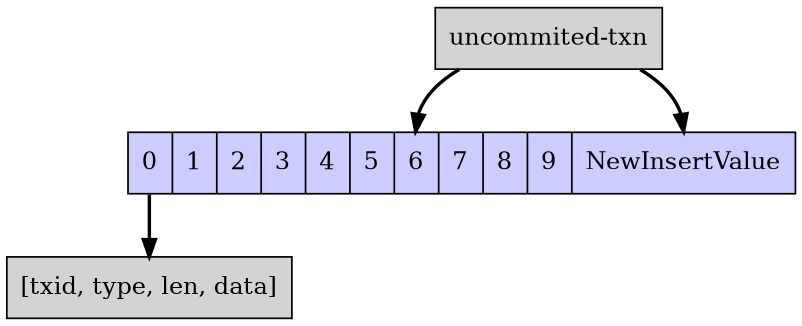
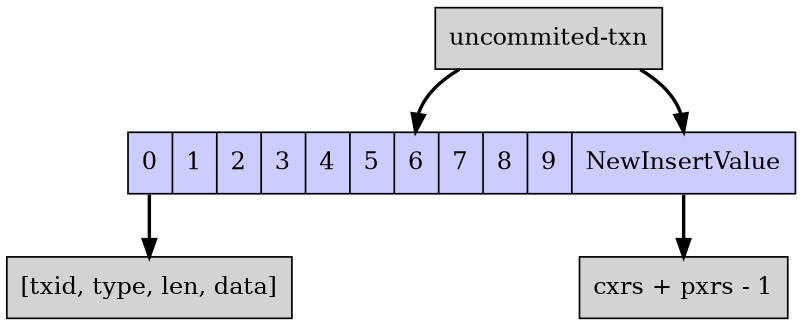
none -> (684, 288)
